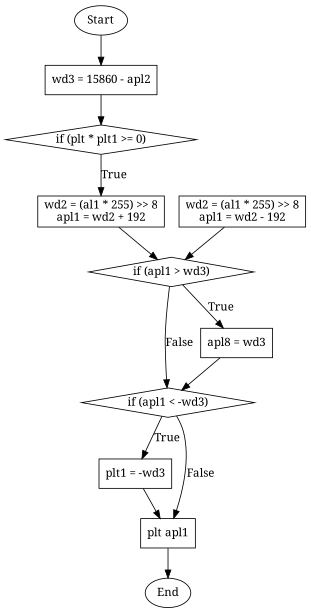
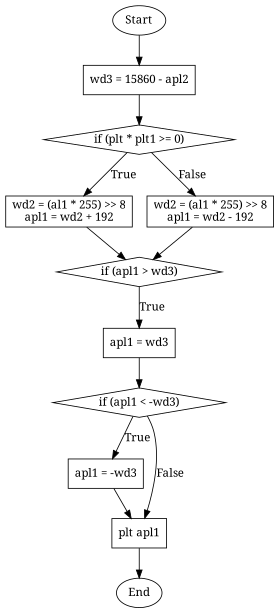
none -> (170, 171)
(165, 333) -> none
(237, 343) -> (139, 343)
(135, 474) -> (106, 474)
